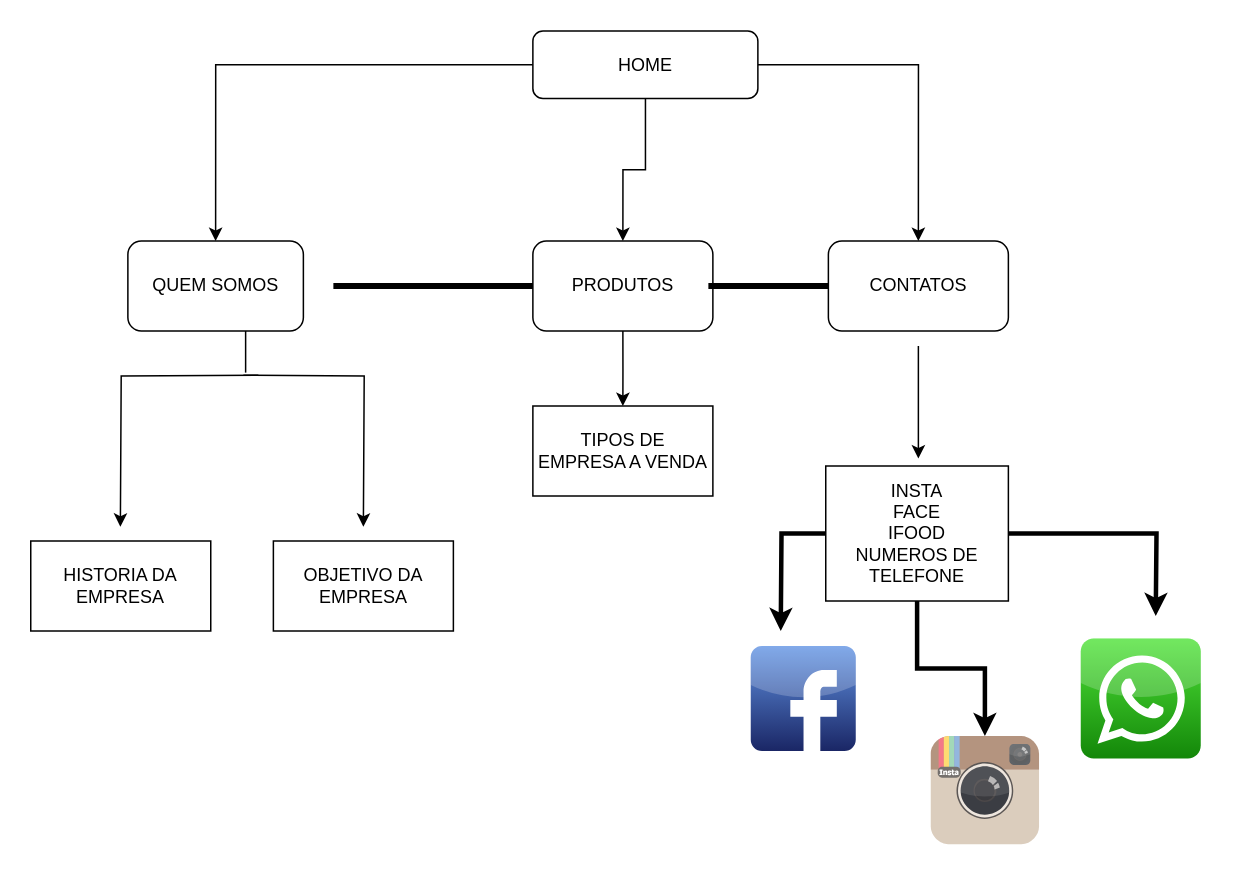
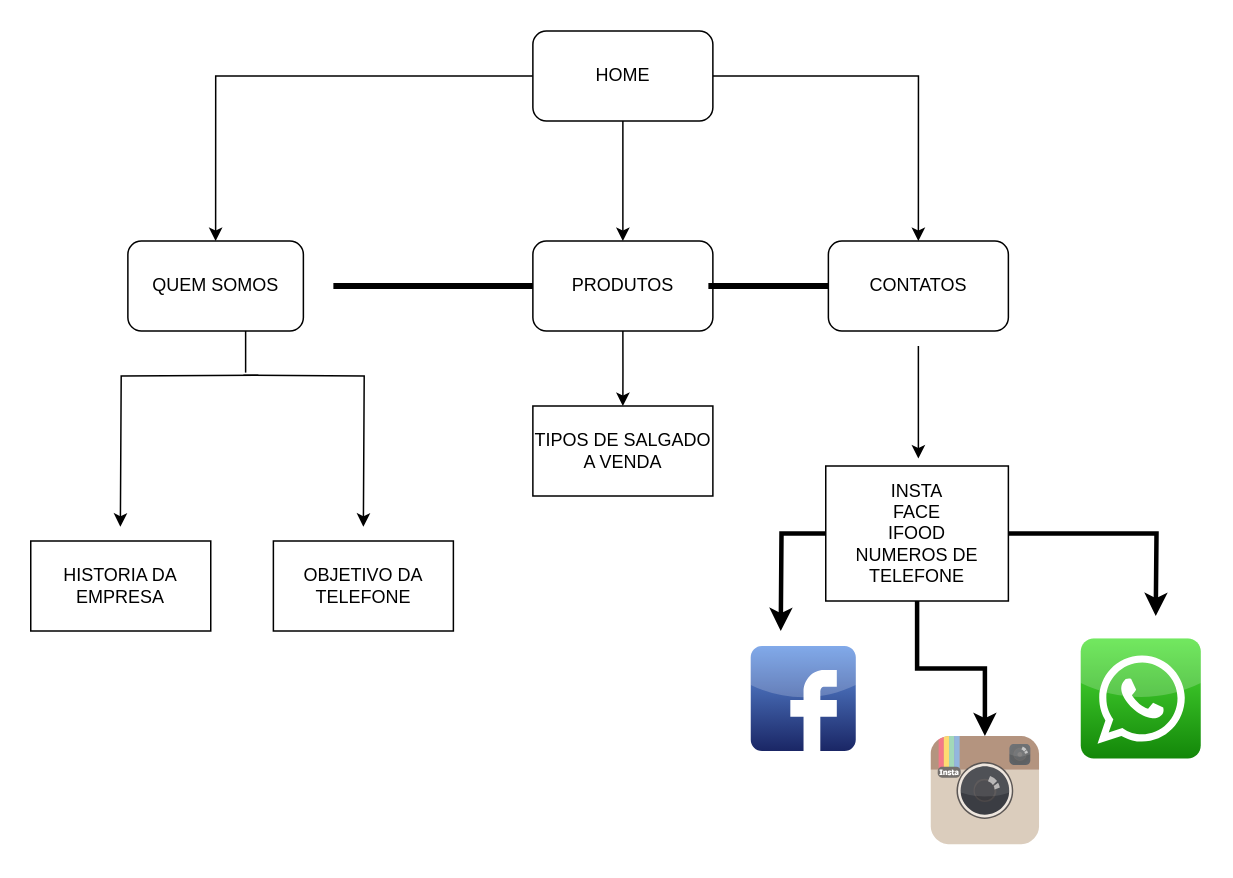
(645, 65) -> (623, 76)
(623, 451) -> (623, 451)
(364, 586) -> (364, 586)
